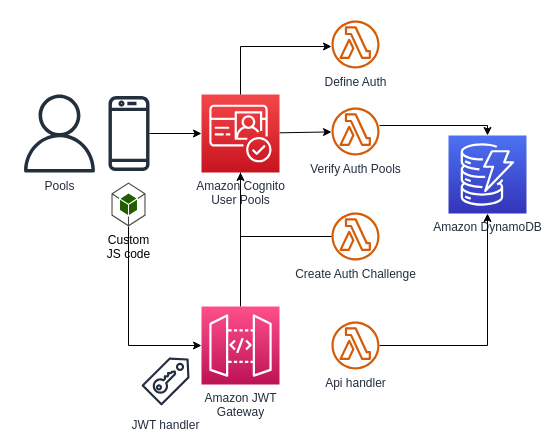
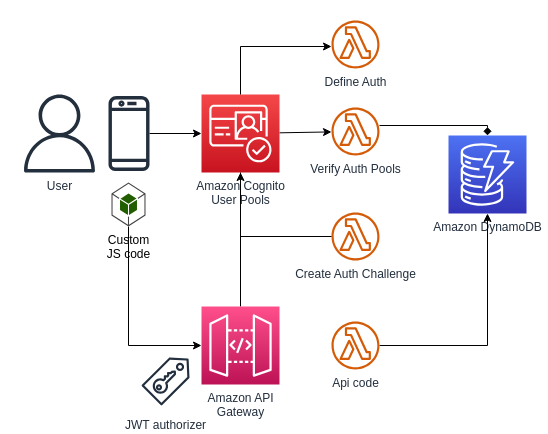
(486, 126) -> (486, 126)
(60, 187) -> (60, 187)
(356, 384) -> (356, 384)
(241, 406) -> (241, 406)
(166, 426) -> (166, 426)
